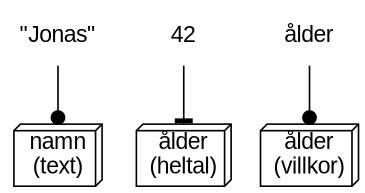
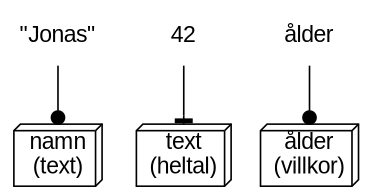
(184, 155) -> (184, 155)
